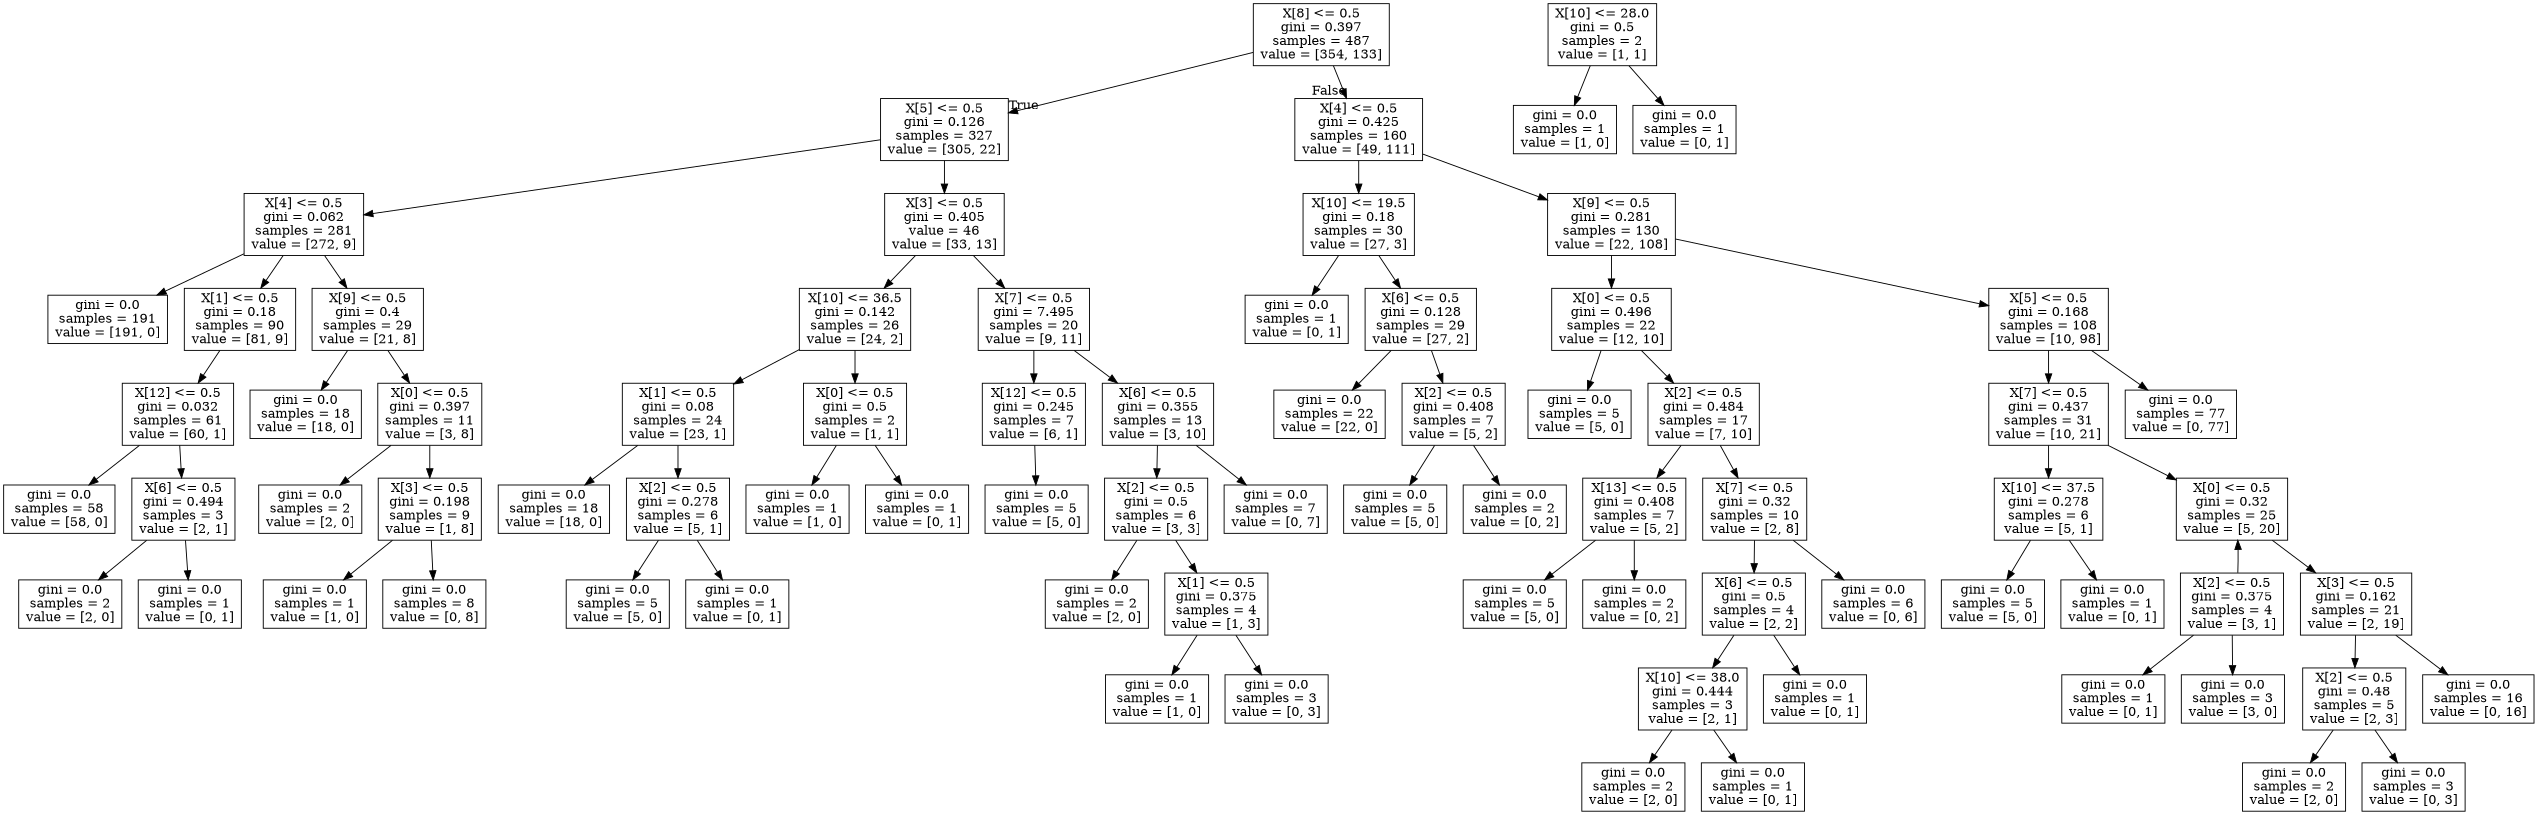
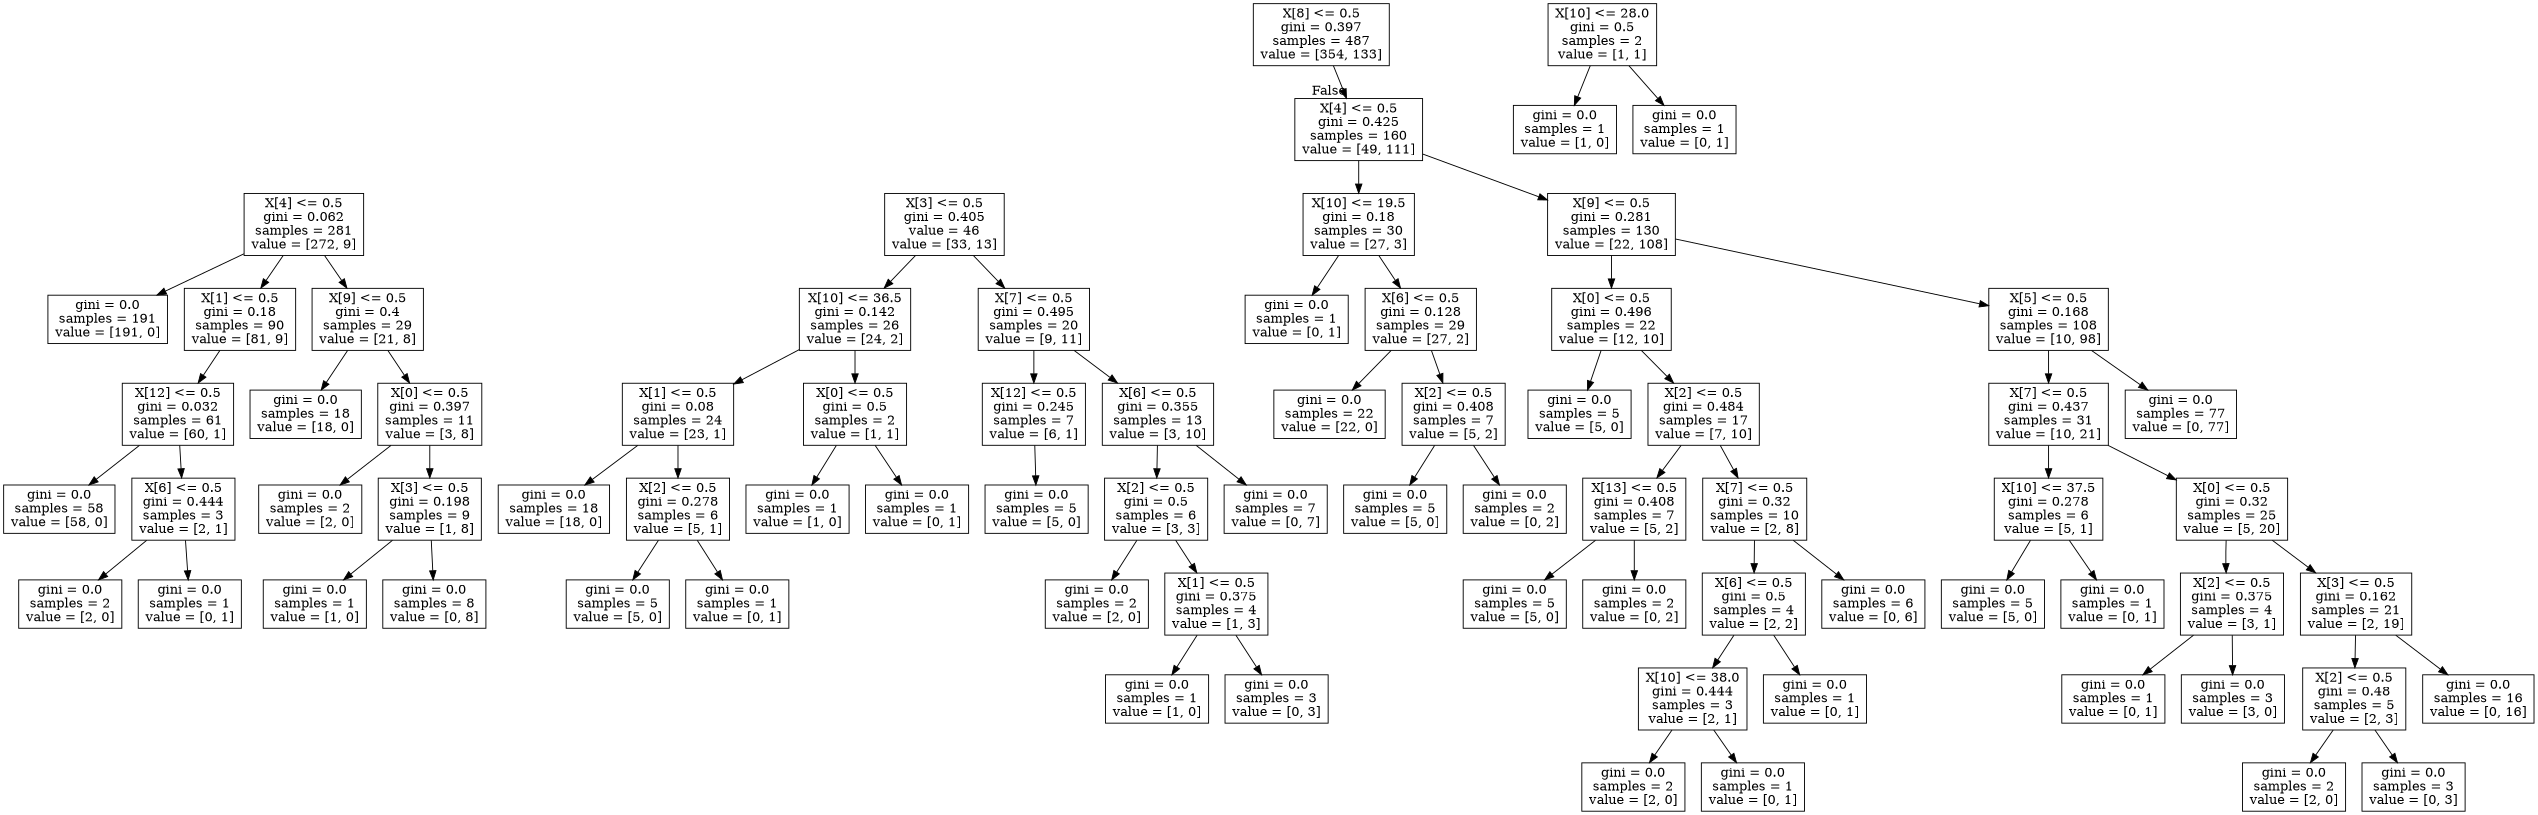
(944, 130) -> none
(1034, 319) -> (1034, 319)
(183, 509) -> (183, 509)
(2238, 561) -> (2226, 552)
